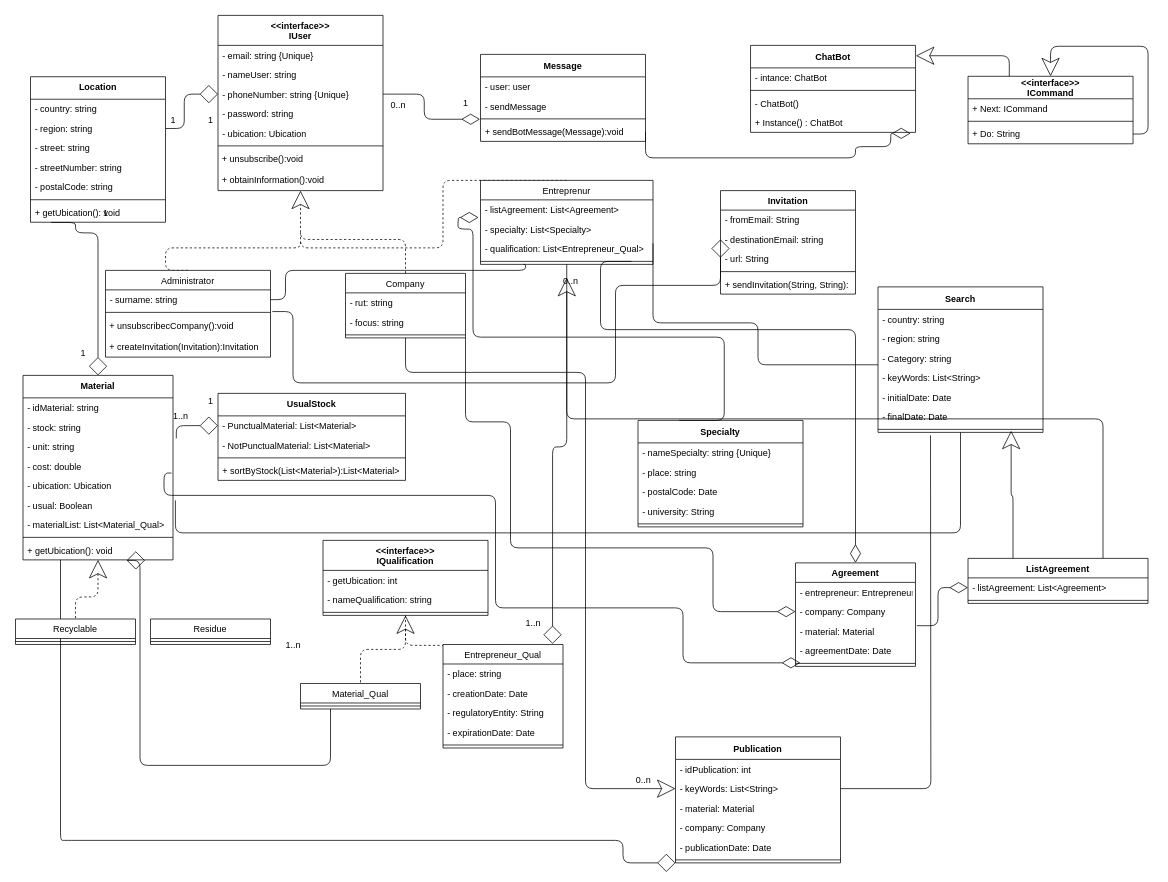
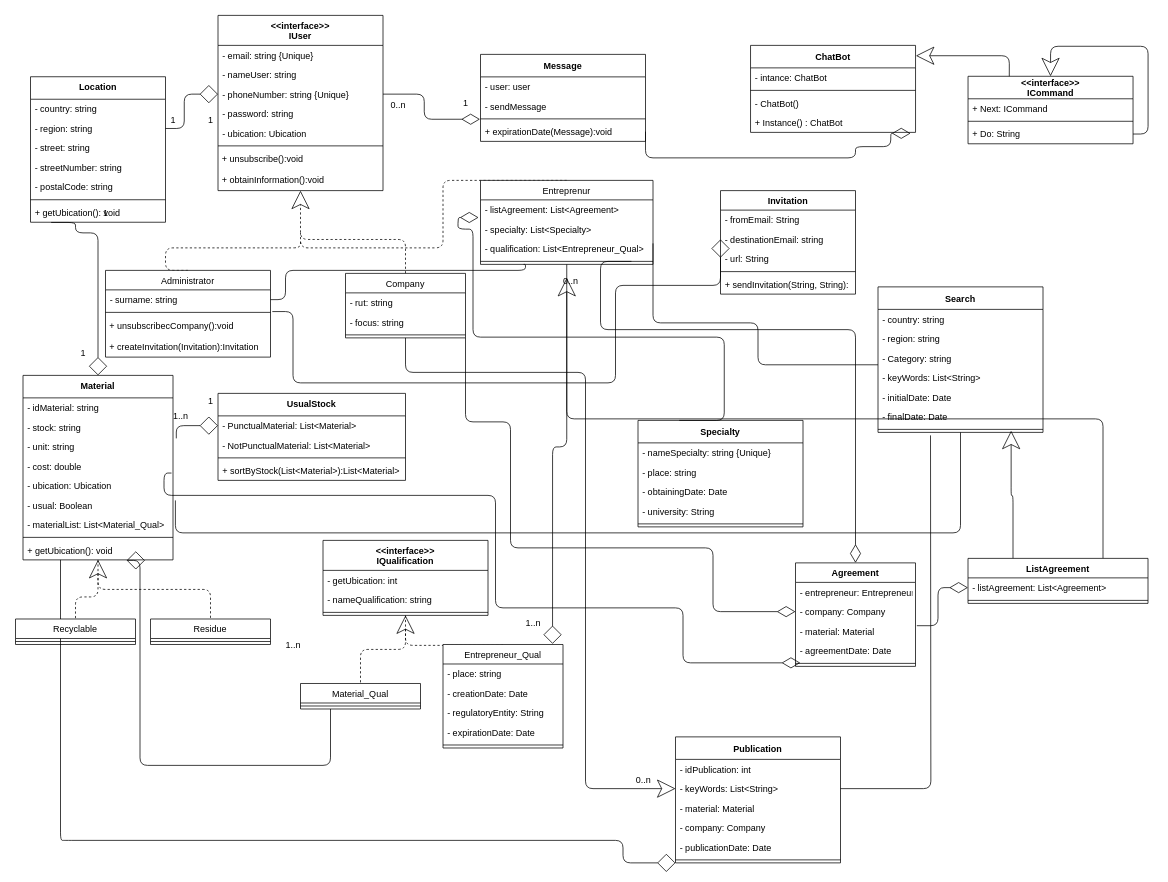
(557, 132) -> (554, 132)
(683, 492) -> (689, 492)
none -> (168, 589)
